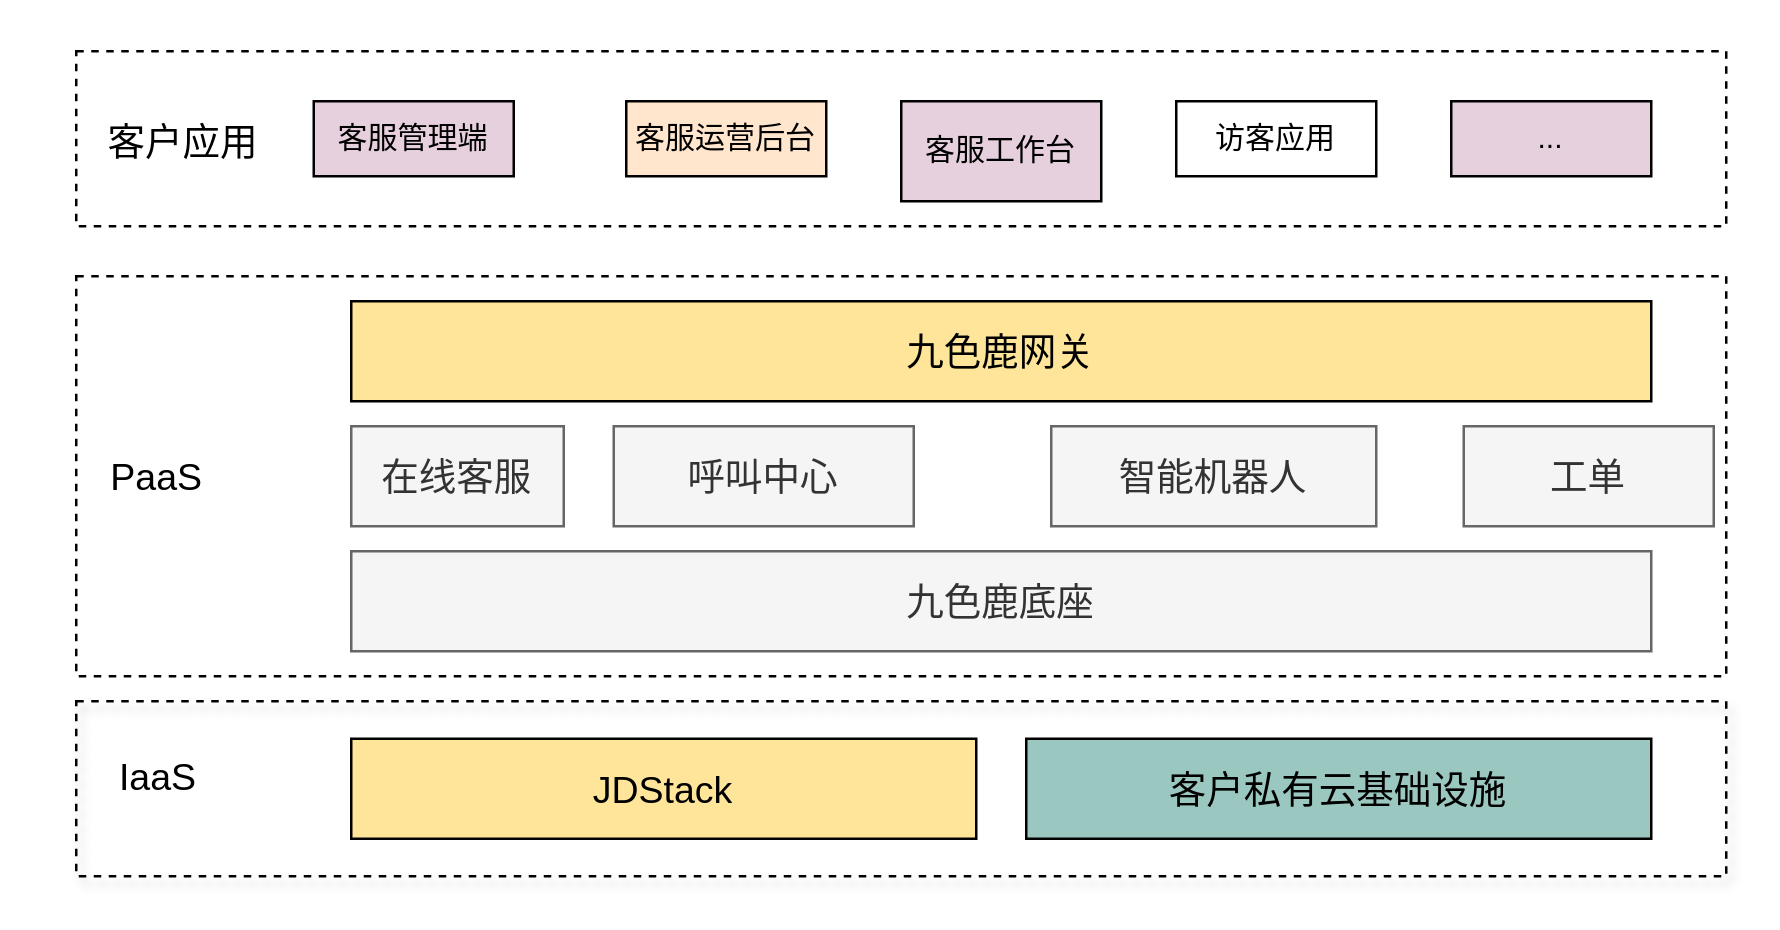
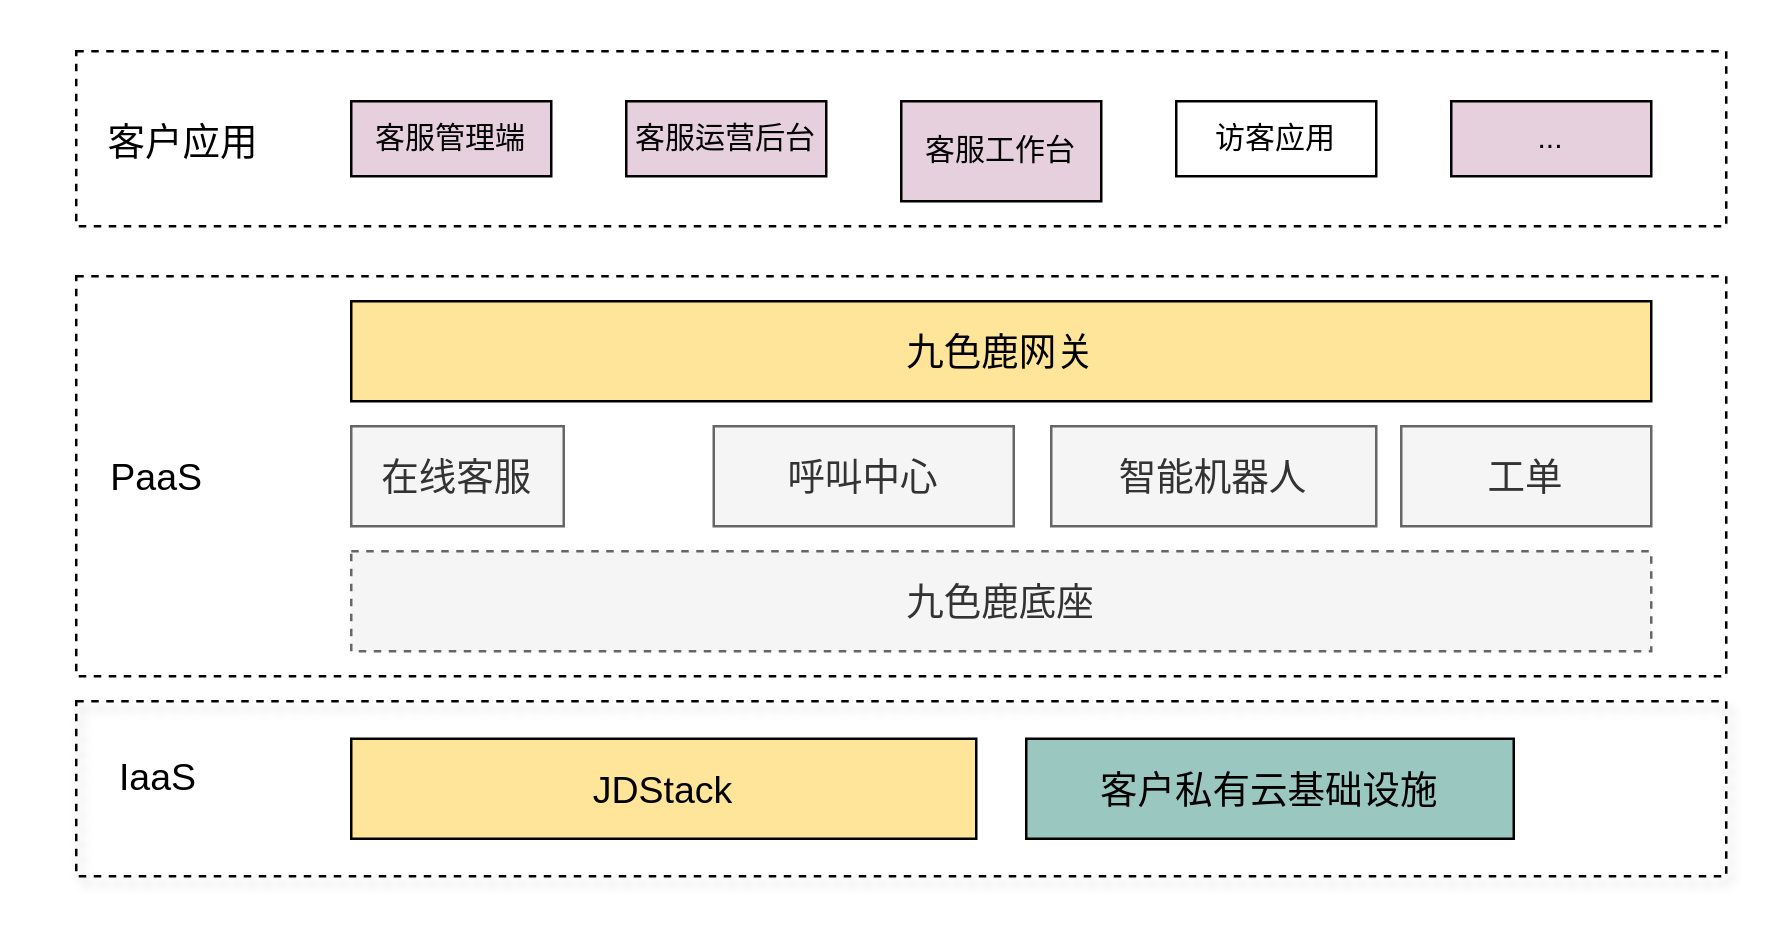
(414, 139) -> (451, 139)
(726, 139) -> (726, 139)
(764, 476) -> (864, 476)
(1589, 476) -> (1526, 476)
(1001, 601) -> (1001, 601)
(1339, 789) -> (1270, 789)
